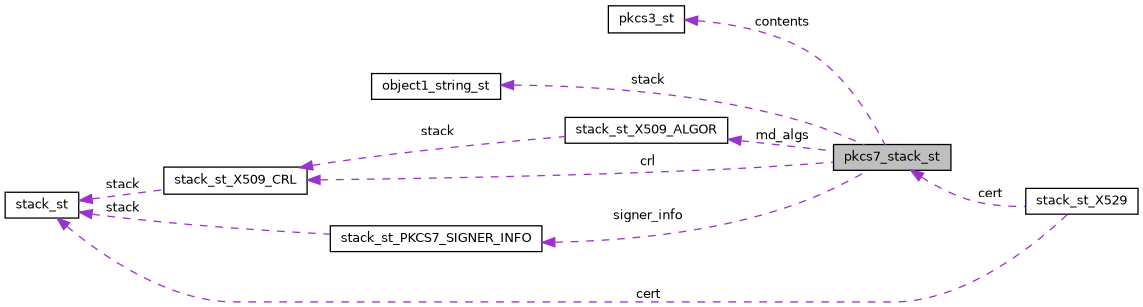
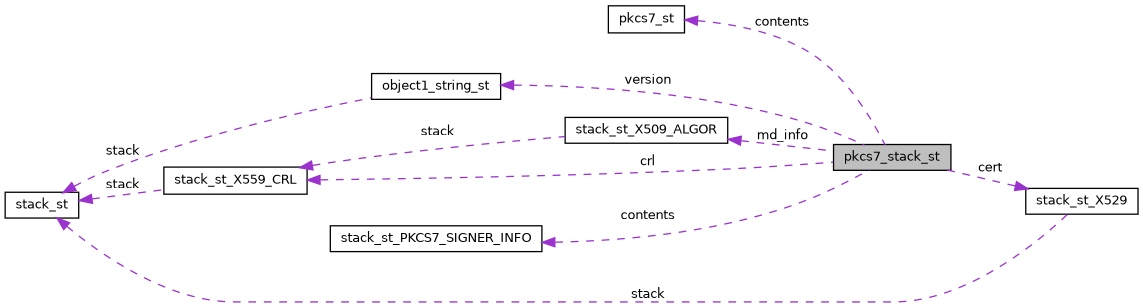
(646, 19) -> (646, 19)
(646, 81) -> (646, 81)
(781, 136) -> (781, 136)
(235, 181) -> (235, 181)
(971, 200) -> (981, 178)
(646, 216) -> (646, 216)
(211, 226) -> (220, 134)
(646, 295) -> (646, 295)
